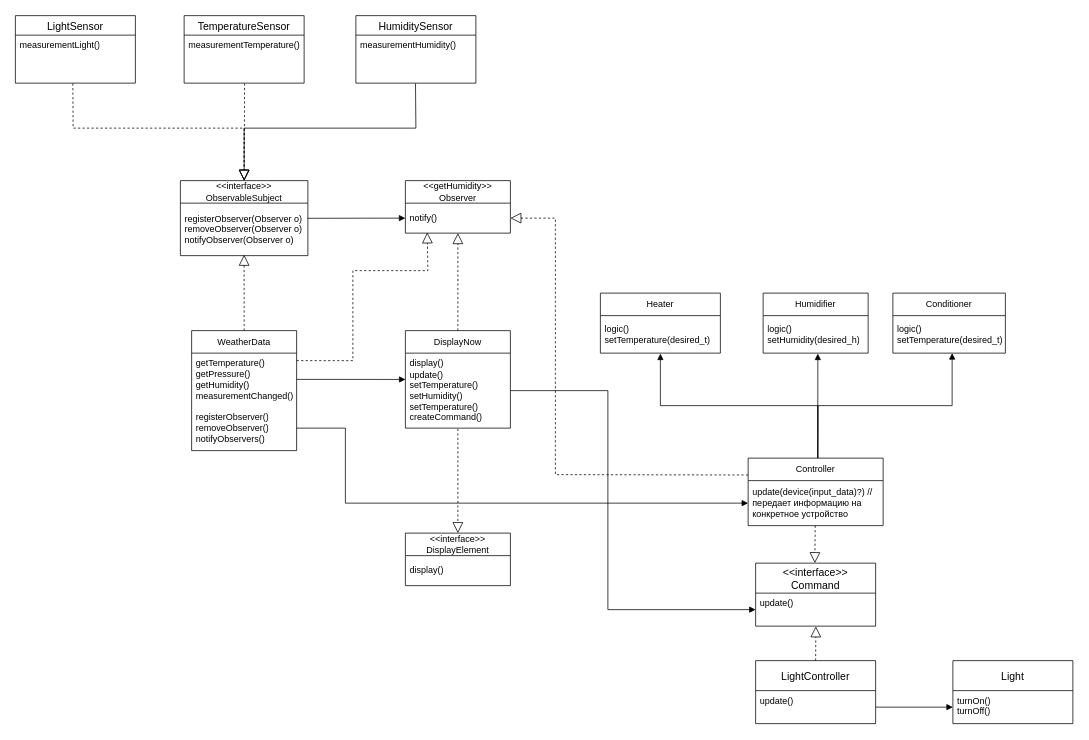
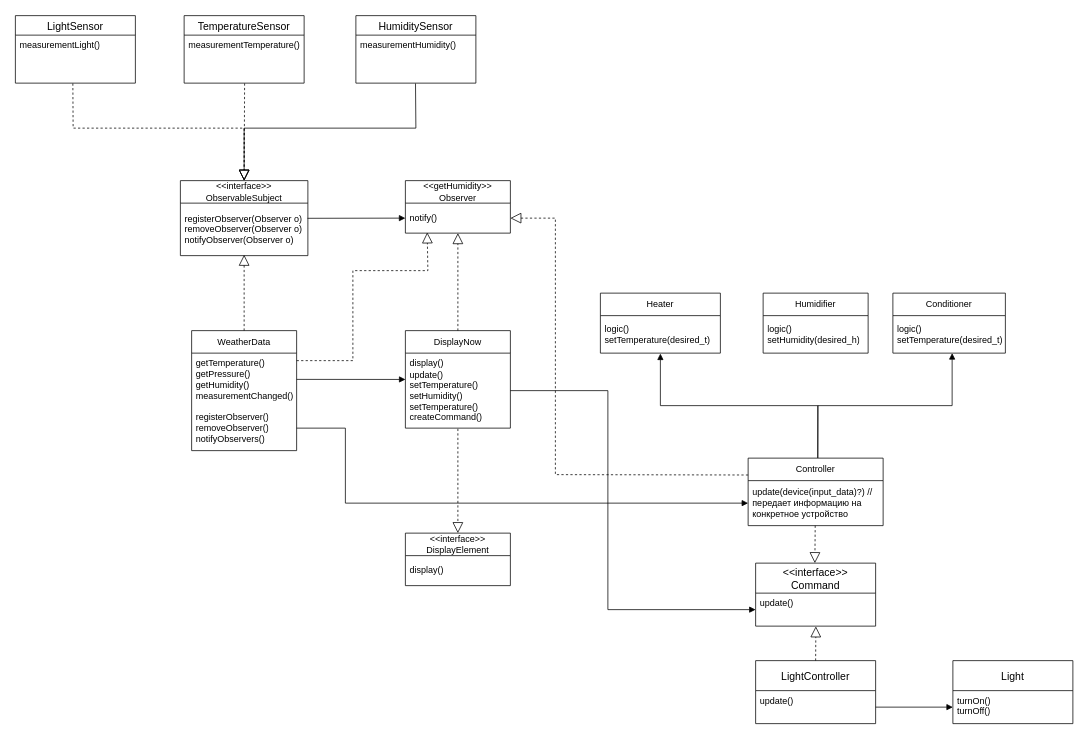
(818, 382) -> none
